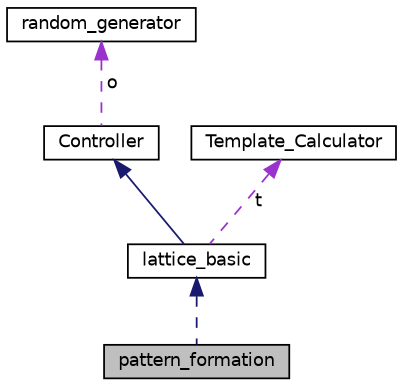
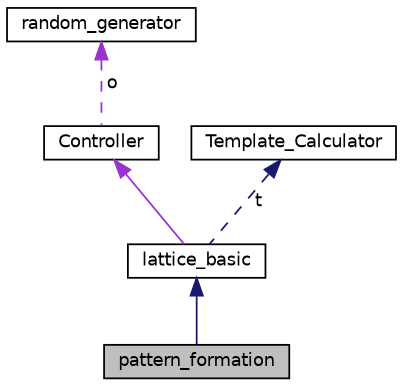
(155, 209) -> (155, 209)
(239, 209) -> (239, 209)
(197, 320) -> (197, 320)
